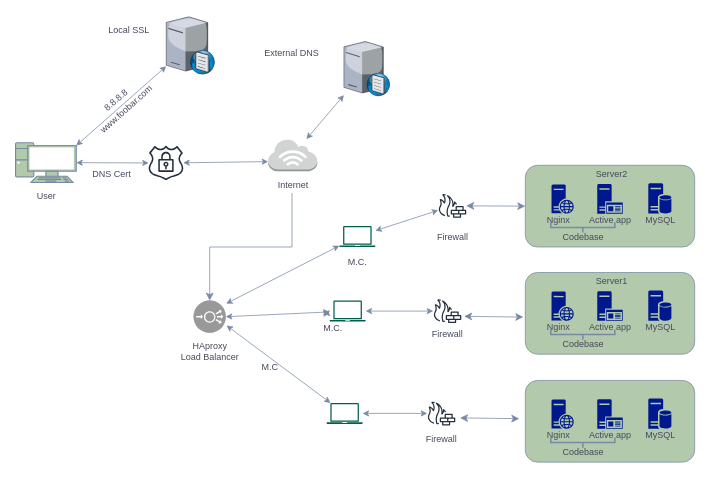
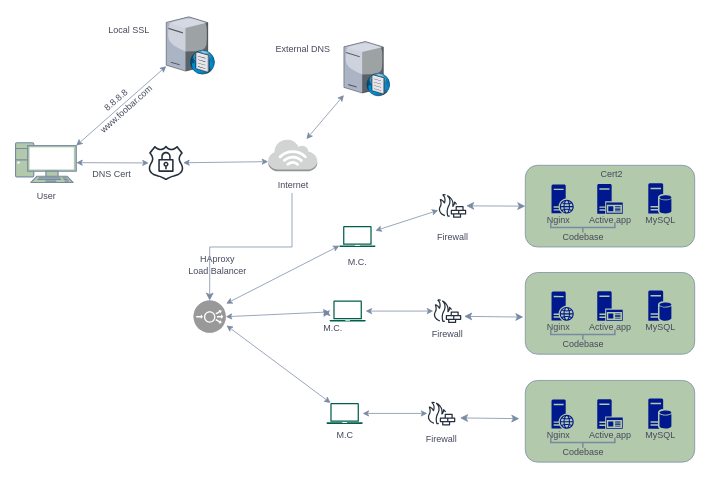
(291, 54) -> (303, 50)
(612, 174) -> (612, 174)
(611, 282) -> none
(210, 351) -> (217, 265)
(270, 368) -> (345, 435)
